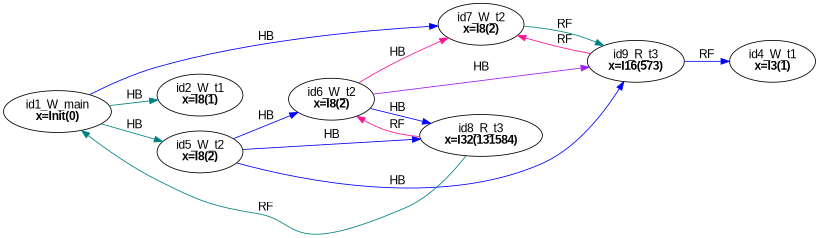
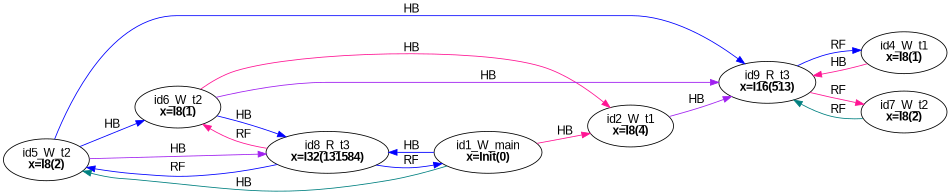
(256, 45) -> (416, 152)
(399, 61) -> (405, 54)
(636, 66) -> (767, 87)
(773, 66) -> (904, 58)
none -> (844, 70)
(200, 100) -> (631, 131)
(130, 103) -> (559, 139)
(332, 104) -> (178, 112)
none -> (697, 109)
(328, 144) -> (174, 156)
none -> (186, 176)
(280, 222) -> (405, 168)
